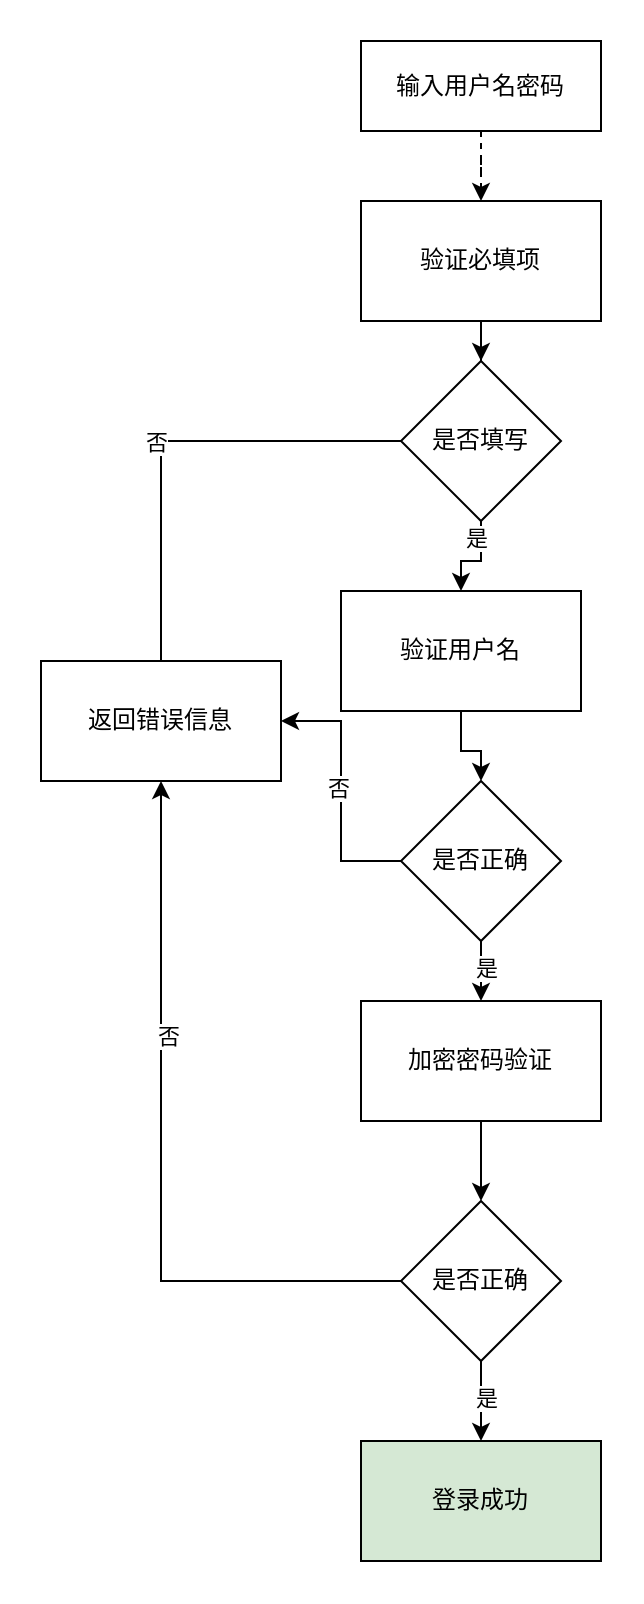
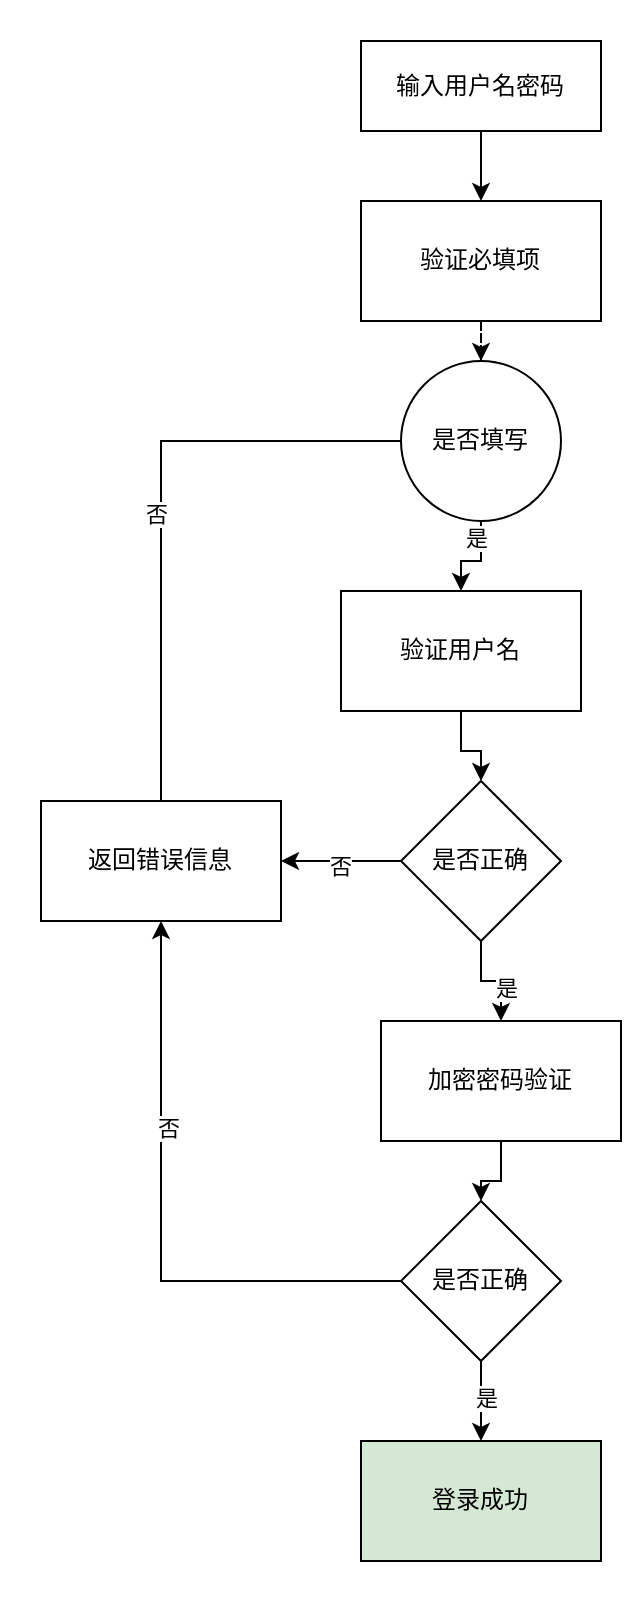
(481, 168) -> (481, 168)
(481, 334) -> (481, 334)
(481, 441) -> (481, 441)
(161, 721) -> (161, 861)
(481, 1061) -> (501, 1081)
